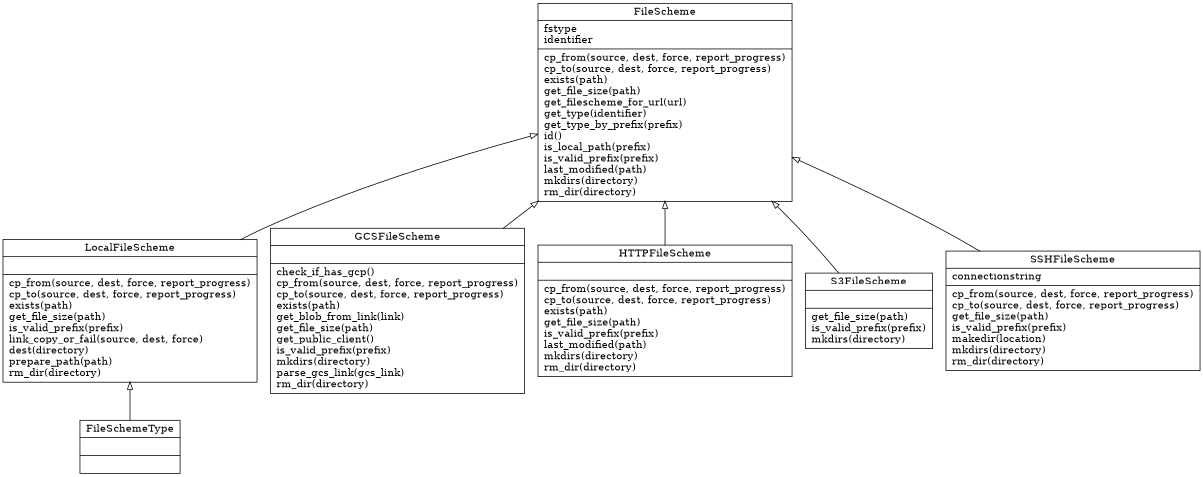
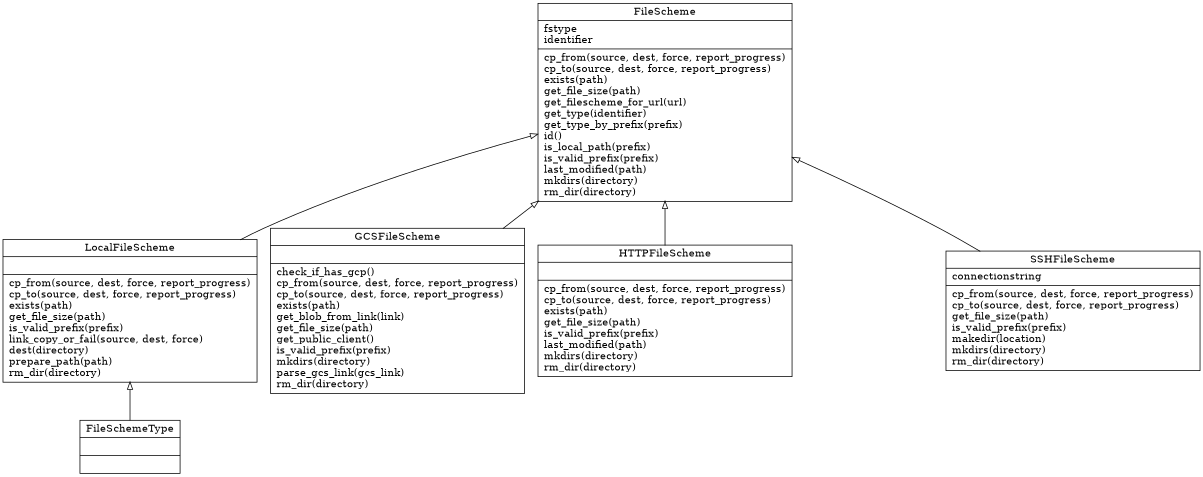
(869, 311) -> none
